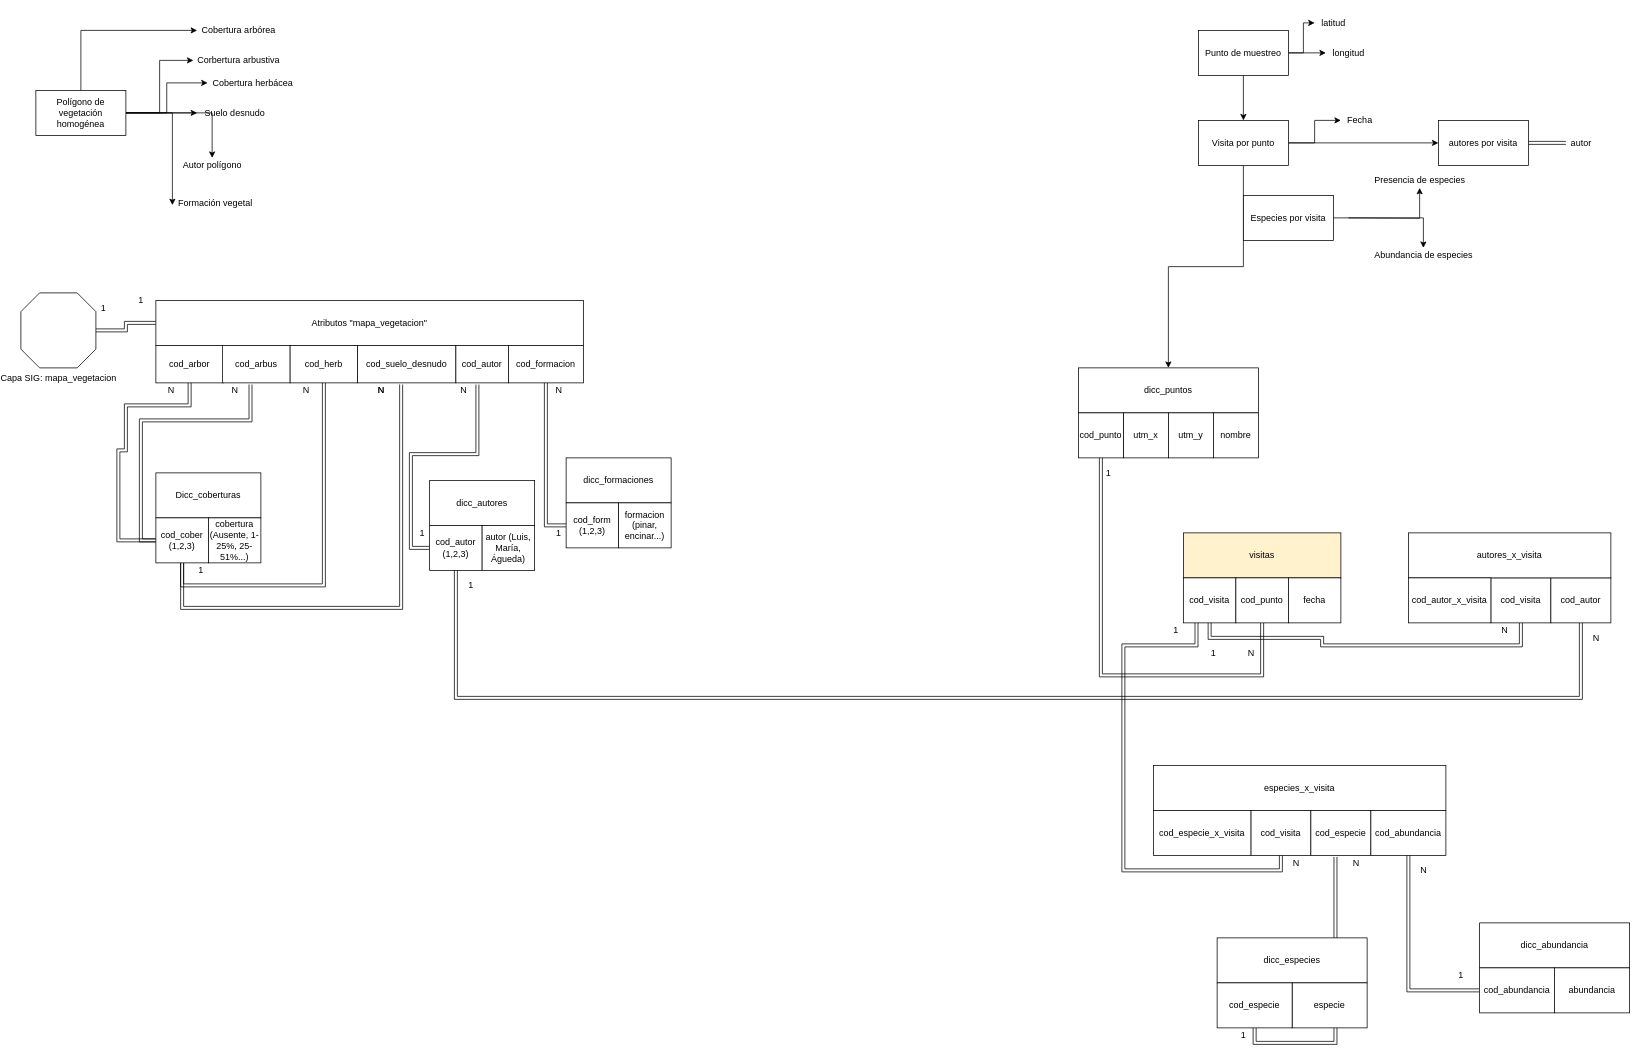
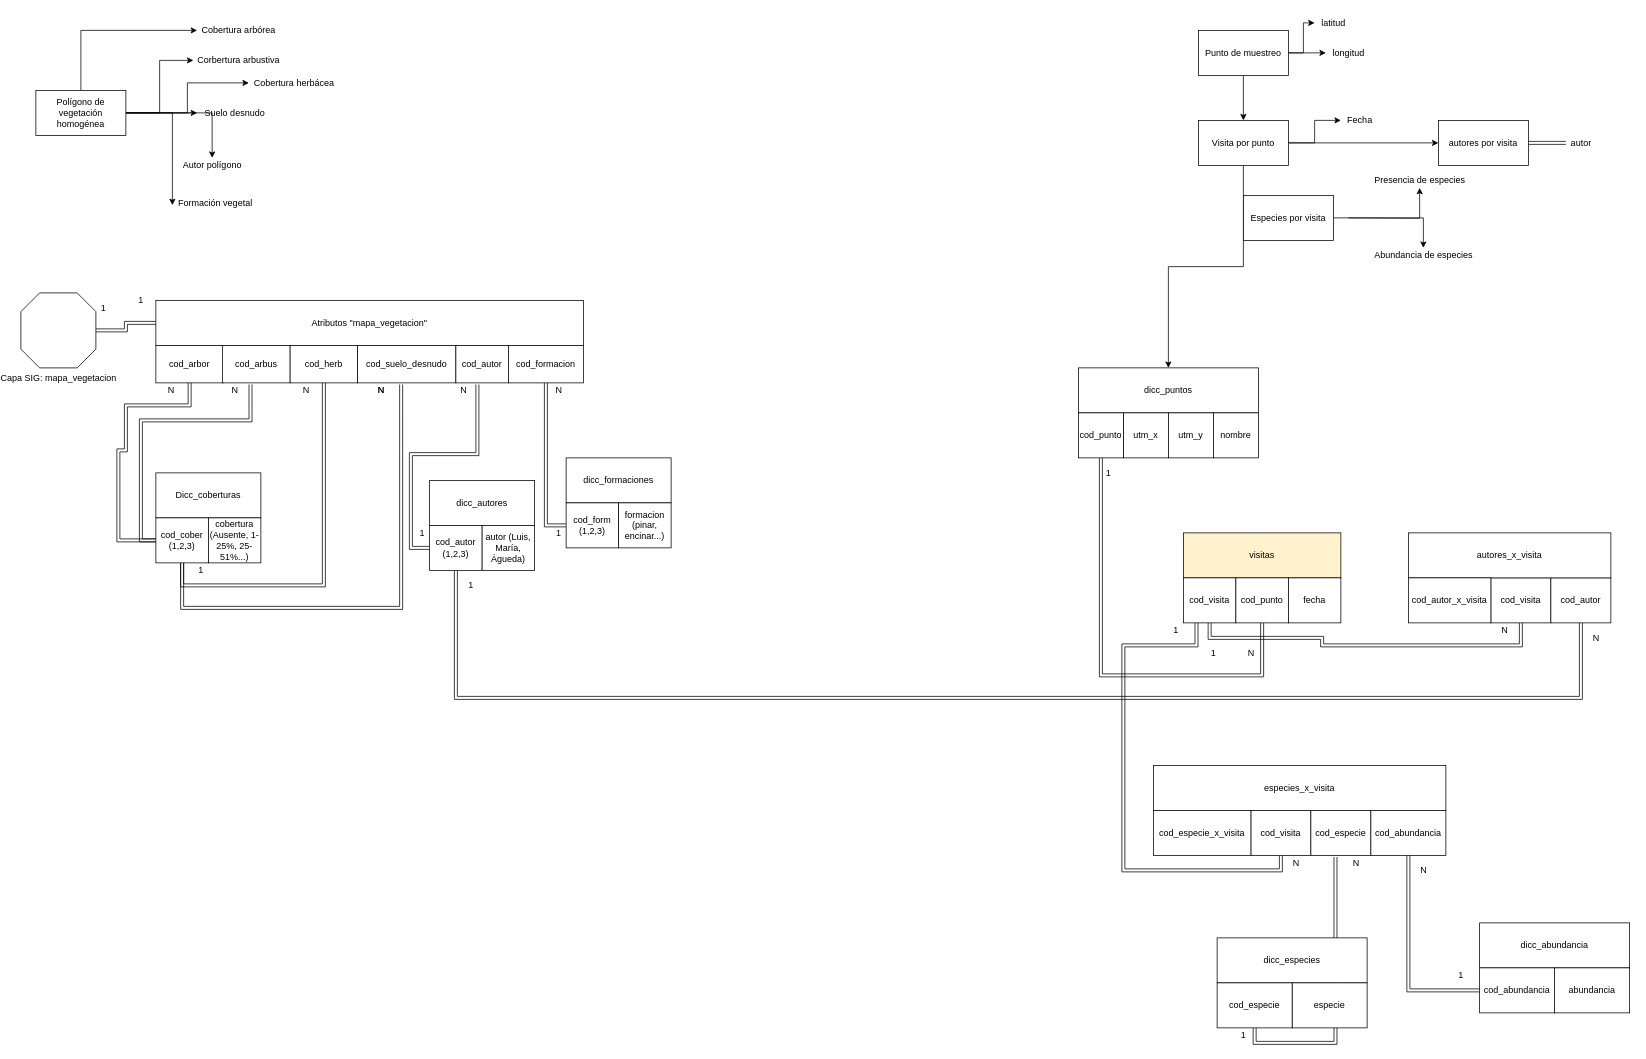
(252, 83) -> (294, 83)
